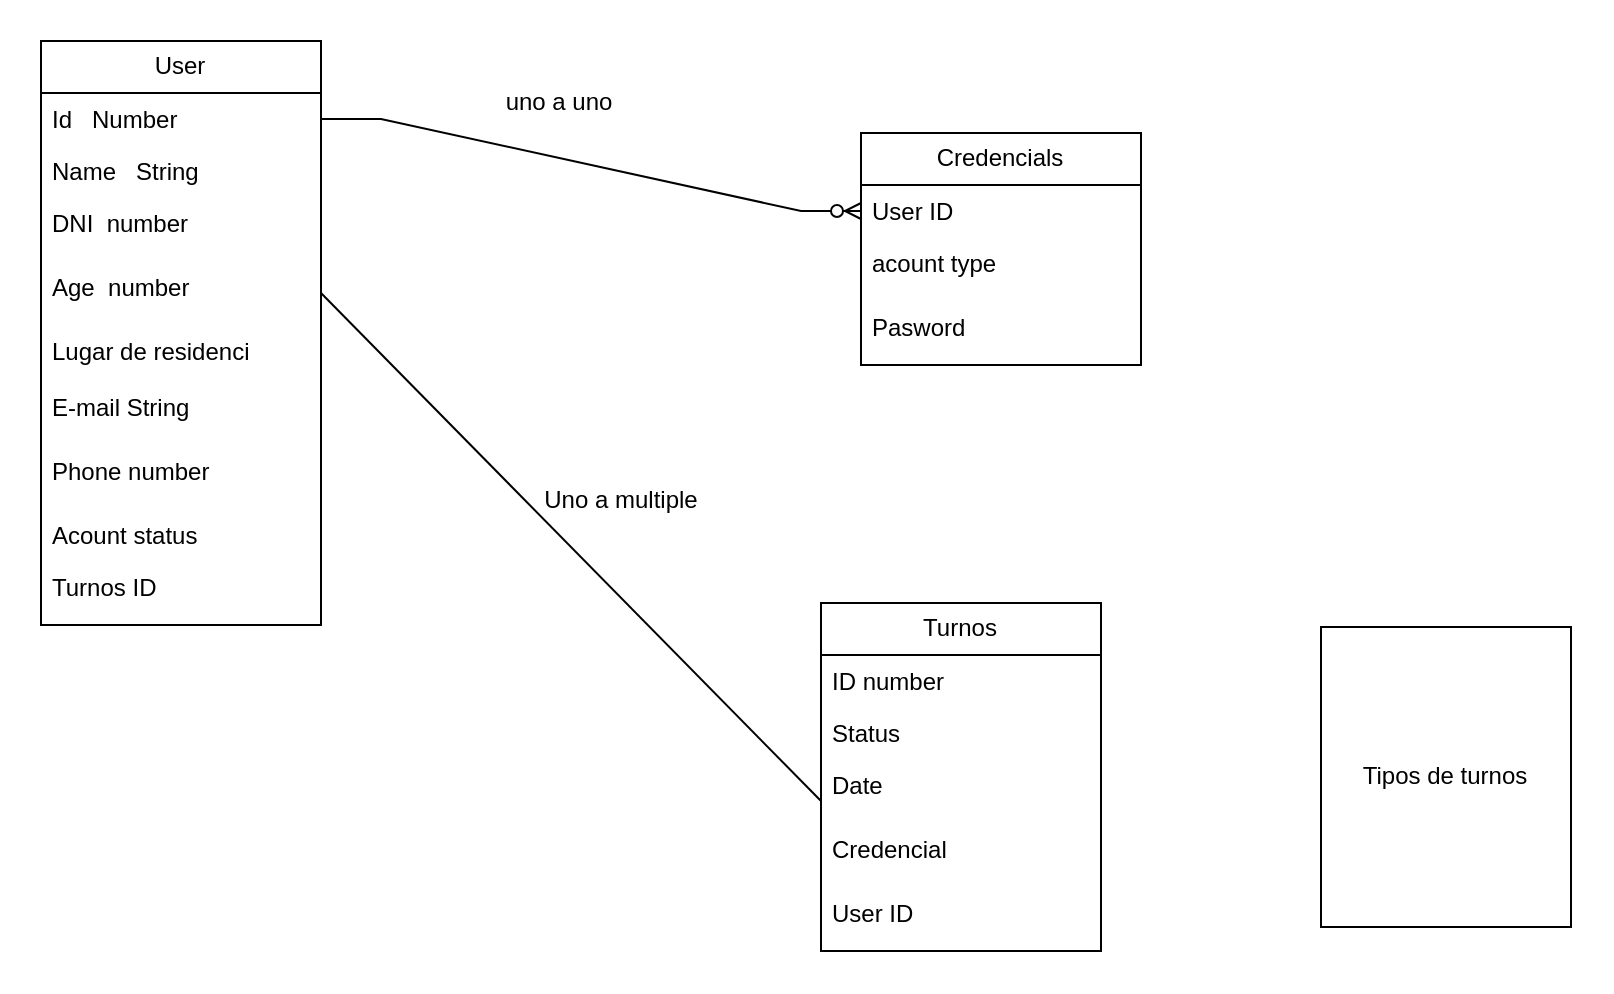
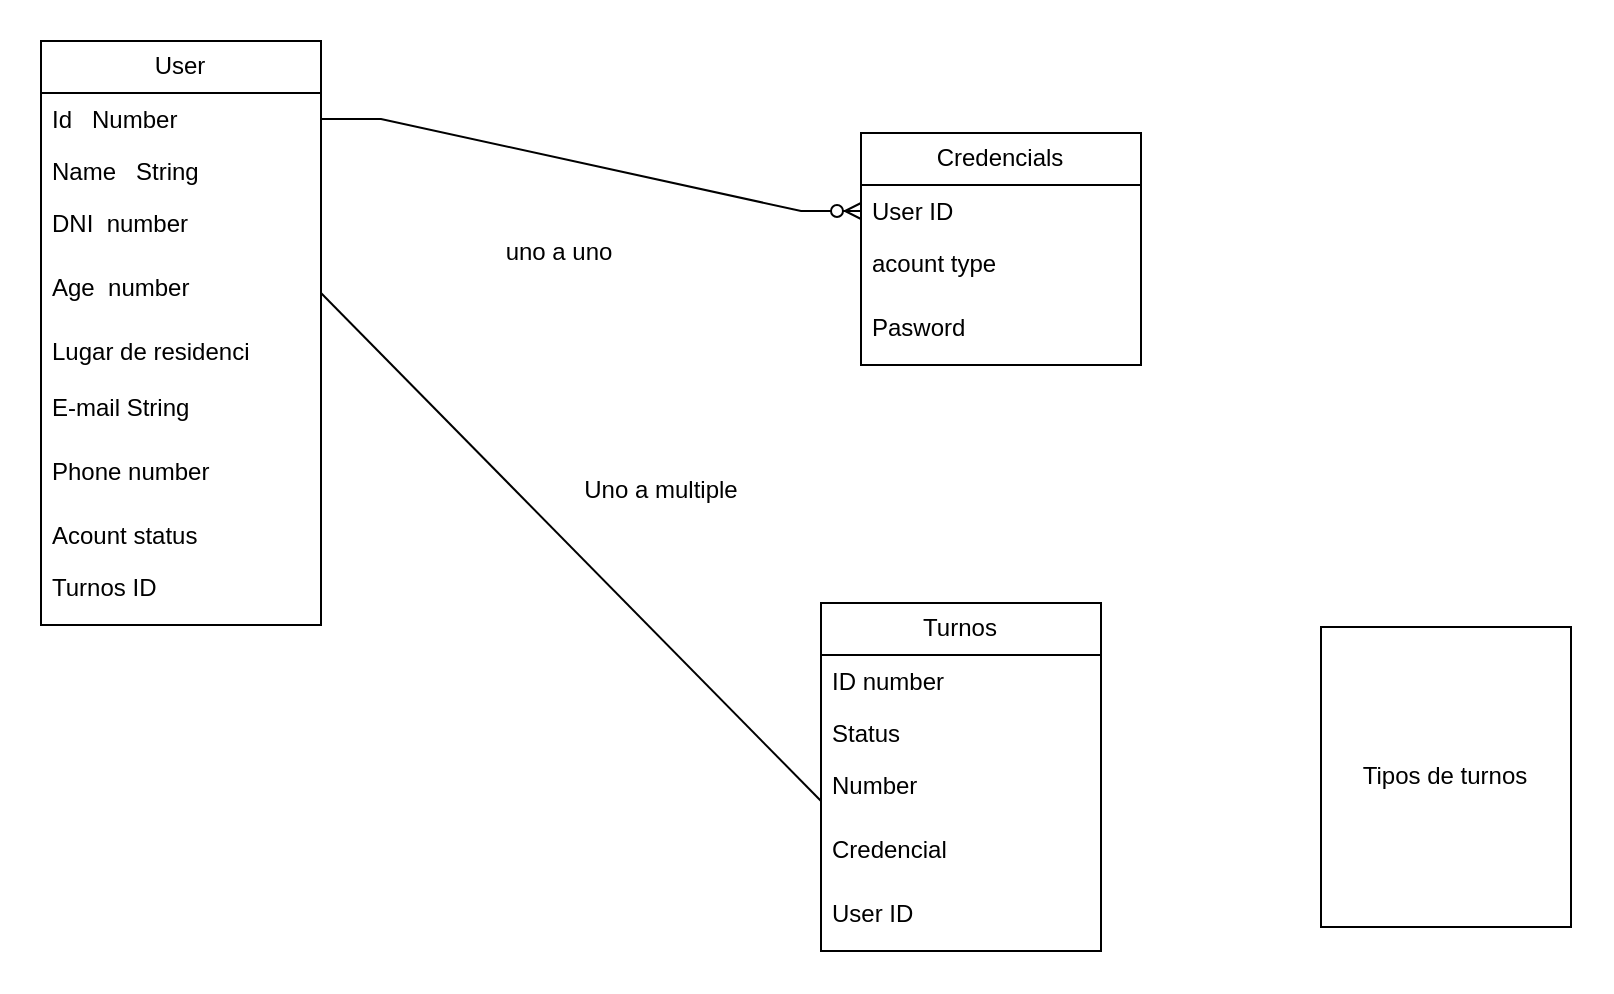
(559, 103) -> (559, 253)
(621, 501) -> (661, 491)
(860, 787) -> (873, 787)
